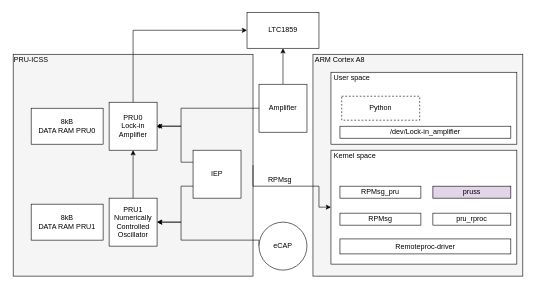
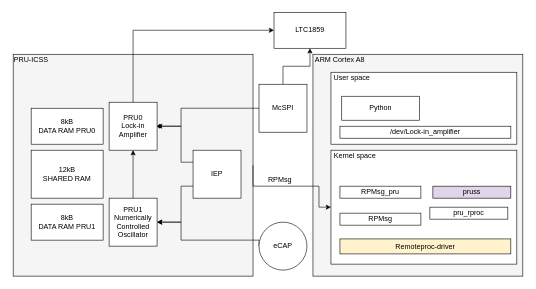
(283, 30) -> (310, 30)
(283, 108) -> (283, 108)
(381, 108) -> (381, 108)
none -> (67, 174)
(472, 219) -> (469, 213)
(425, 247) -> (425, 247)
